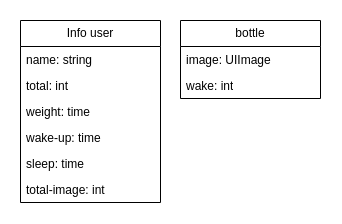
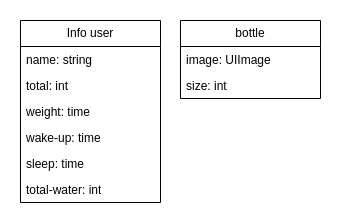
(212, 87) -> (211, 87)
(72, 191) -> (74, 191)
